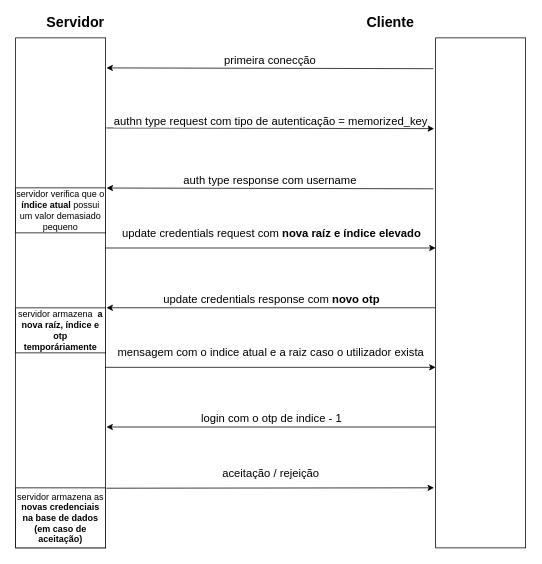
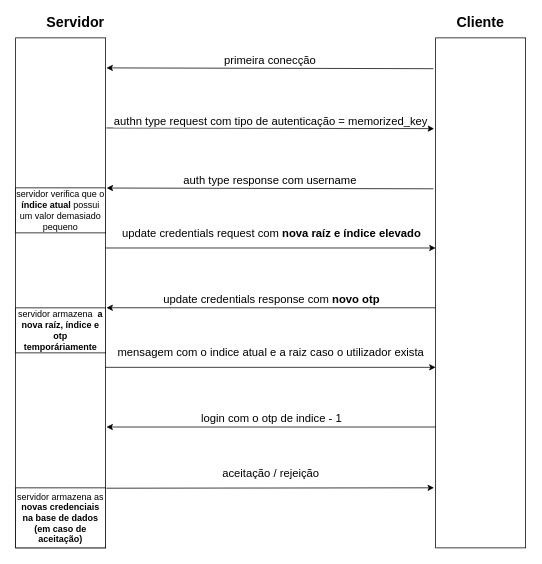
(390, 23) -> (480, 23)
